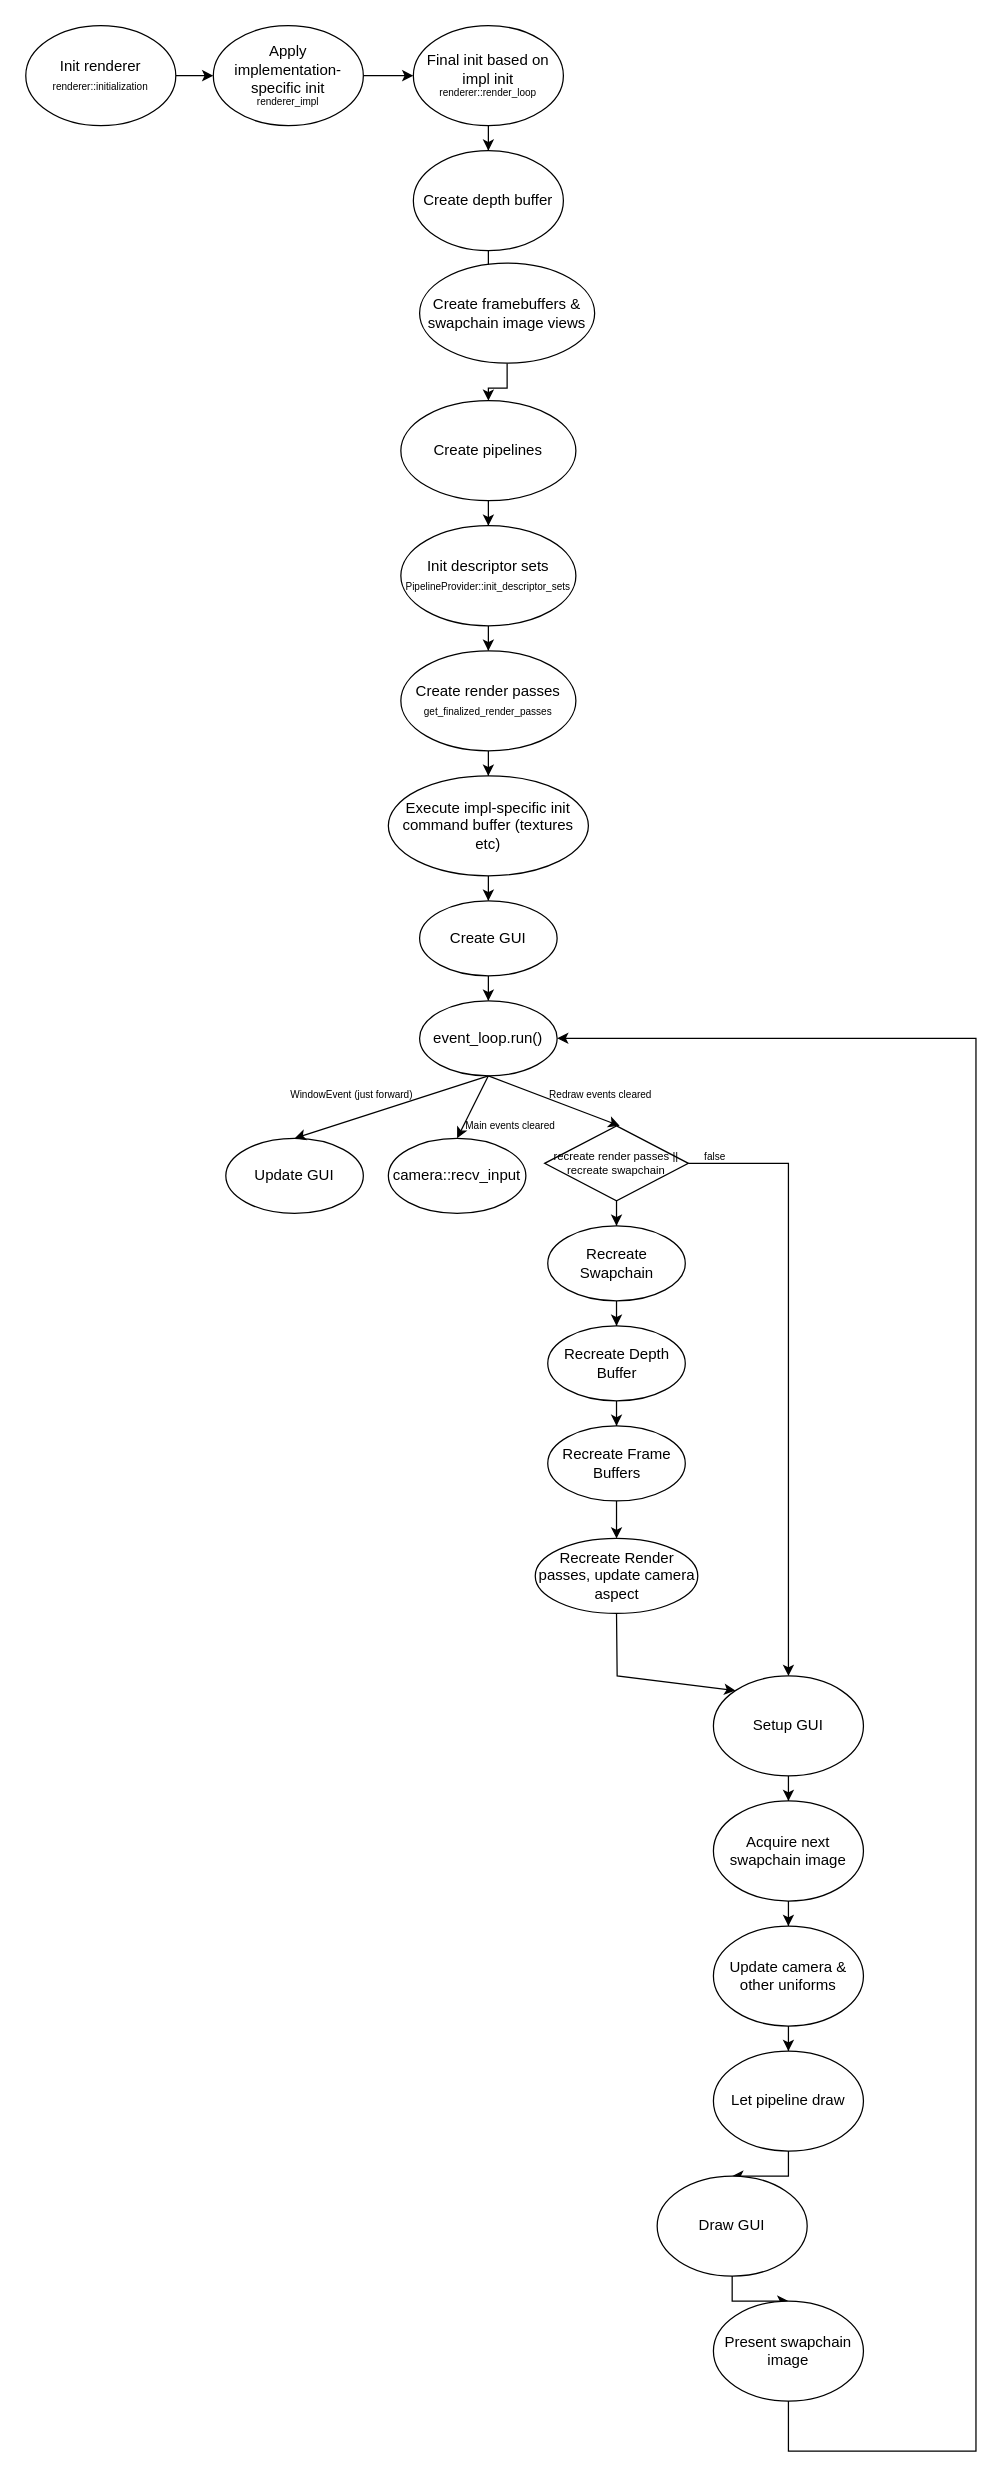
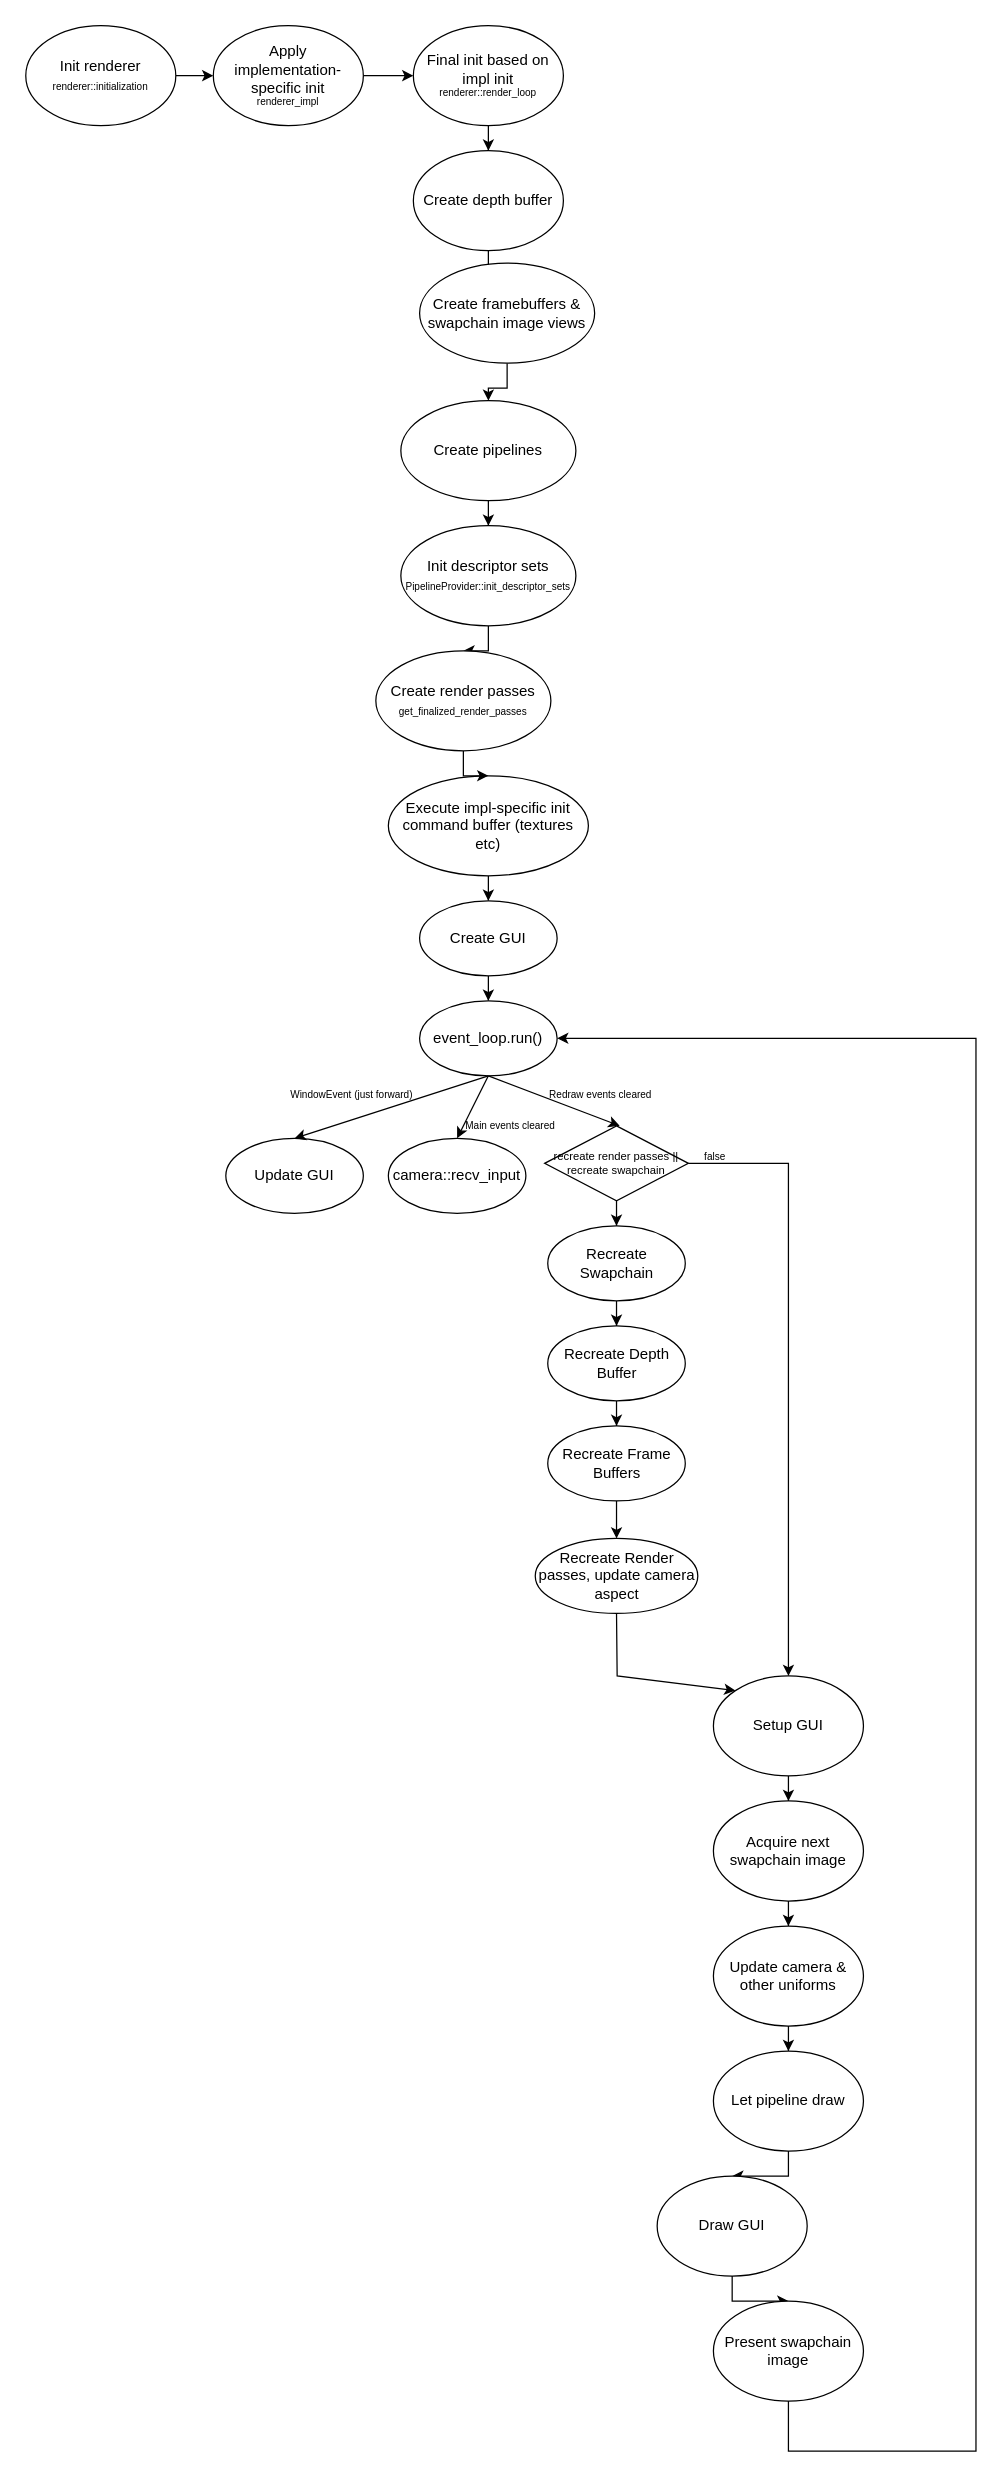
(488, 701) -> (463, 701)
